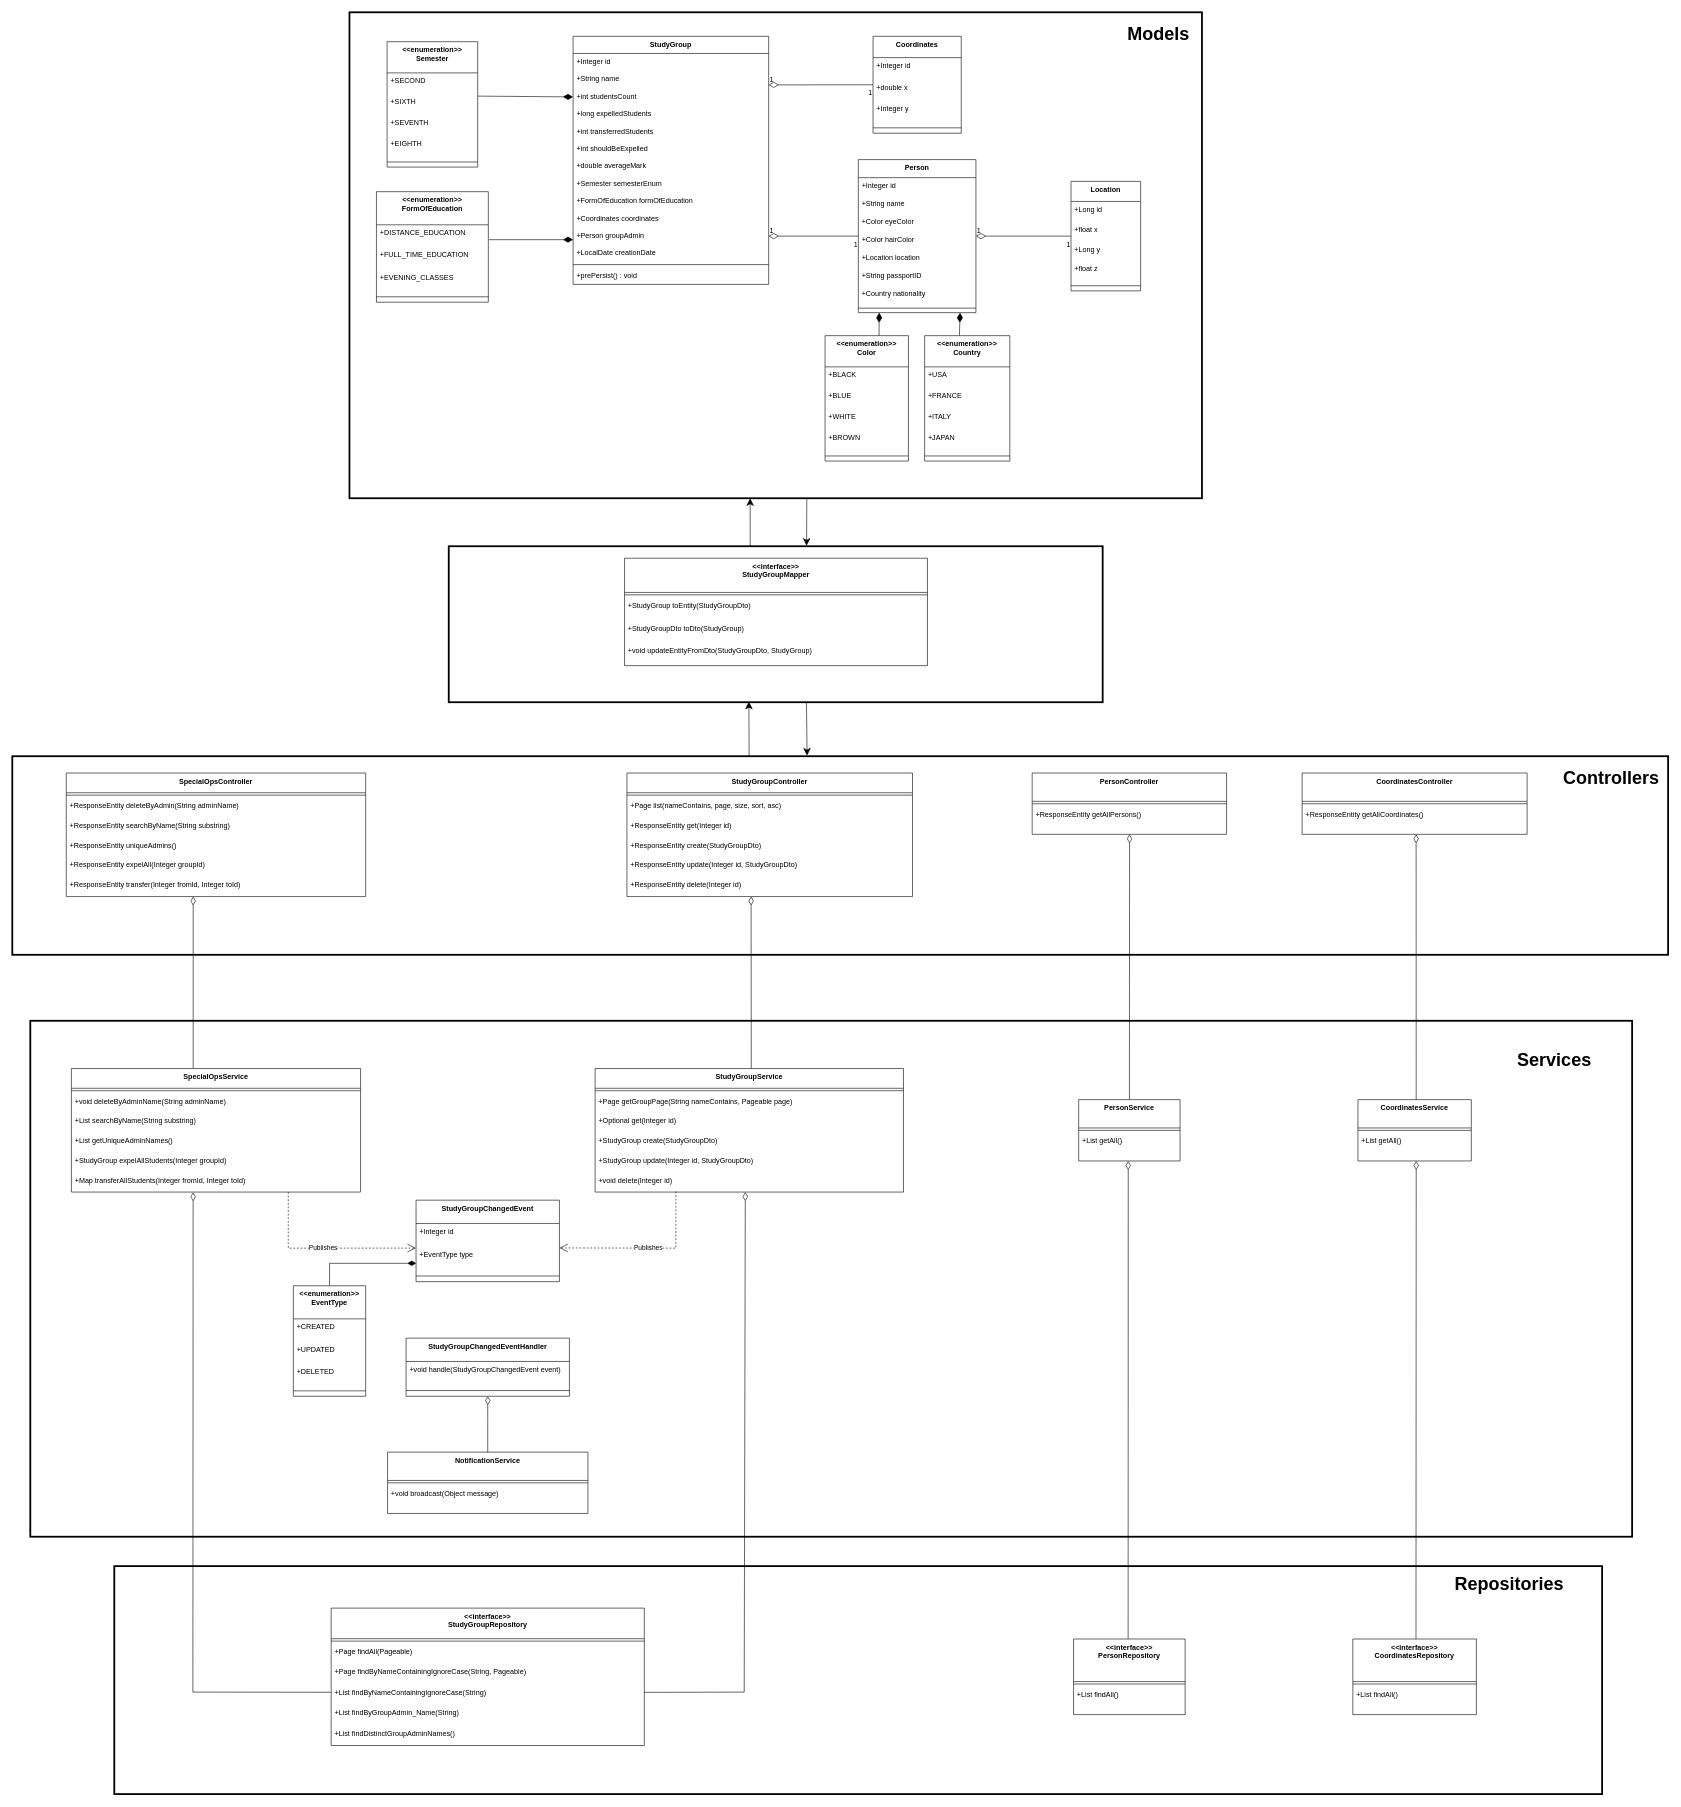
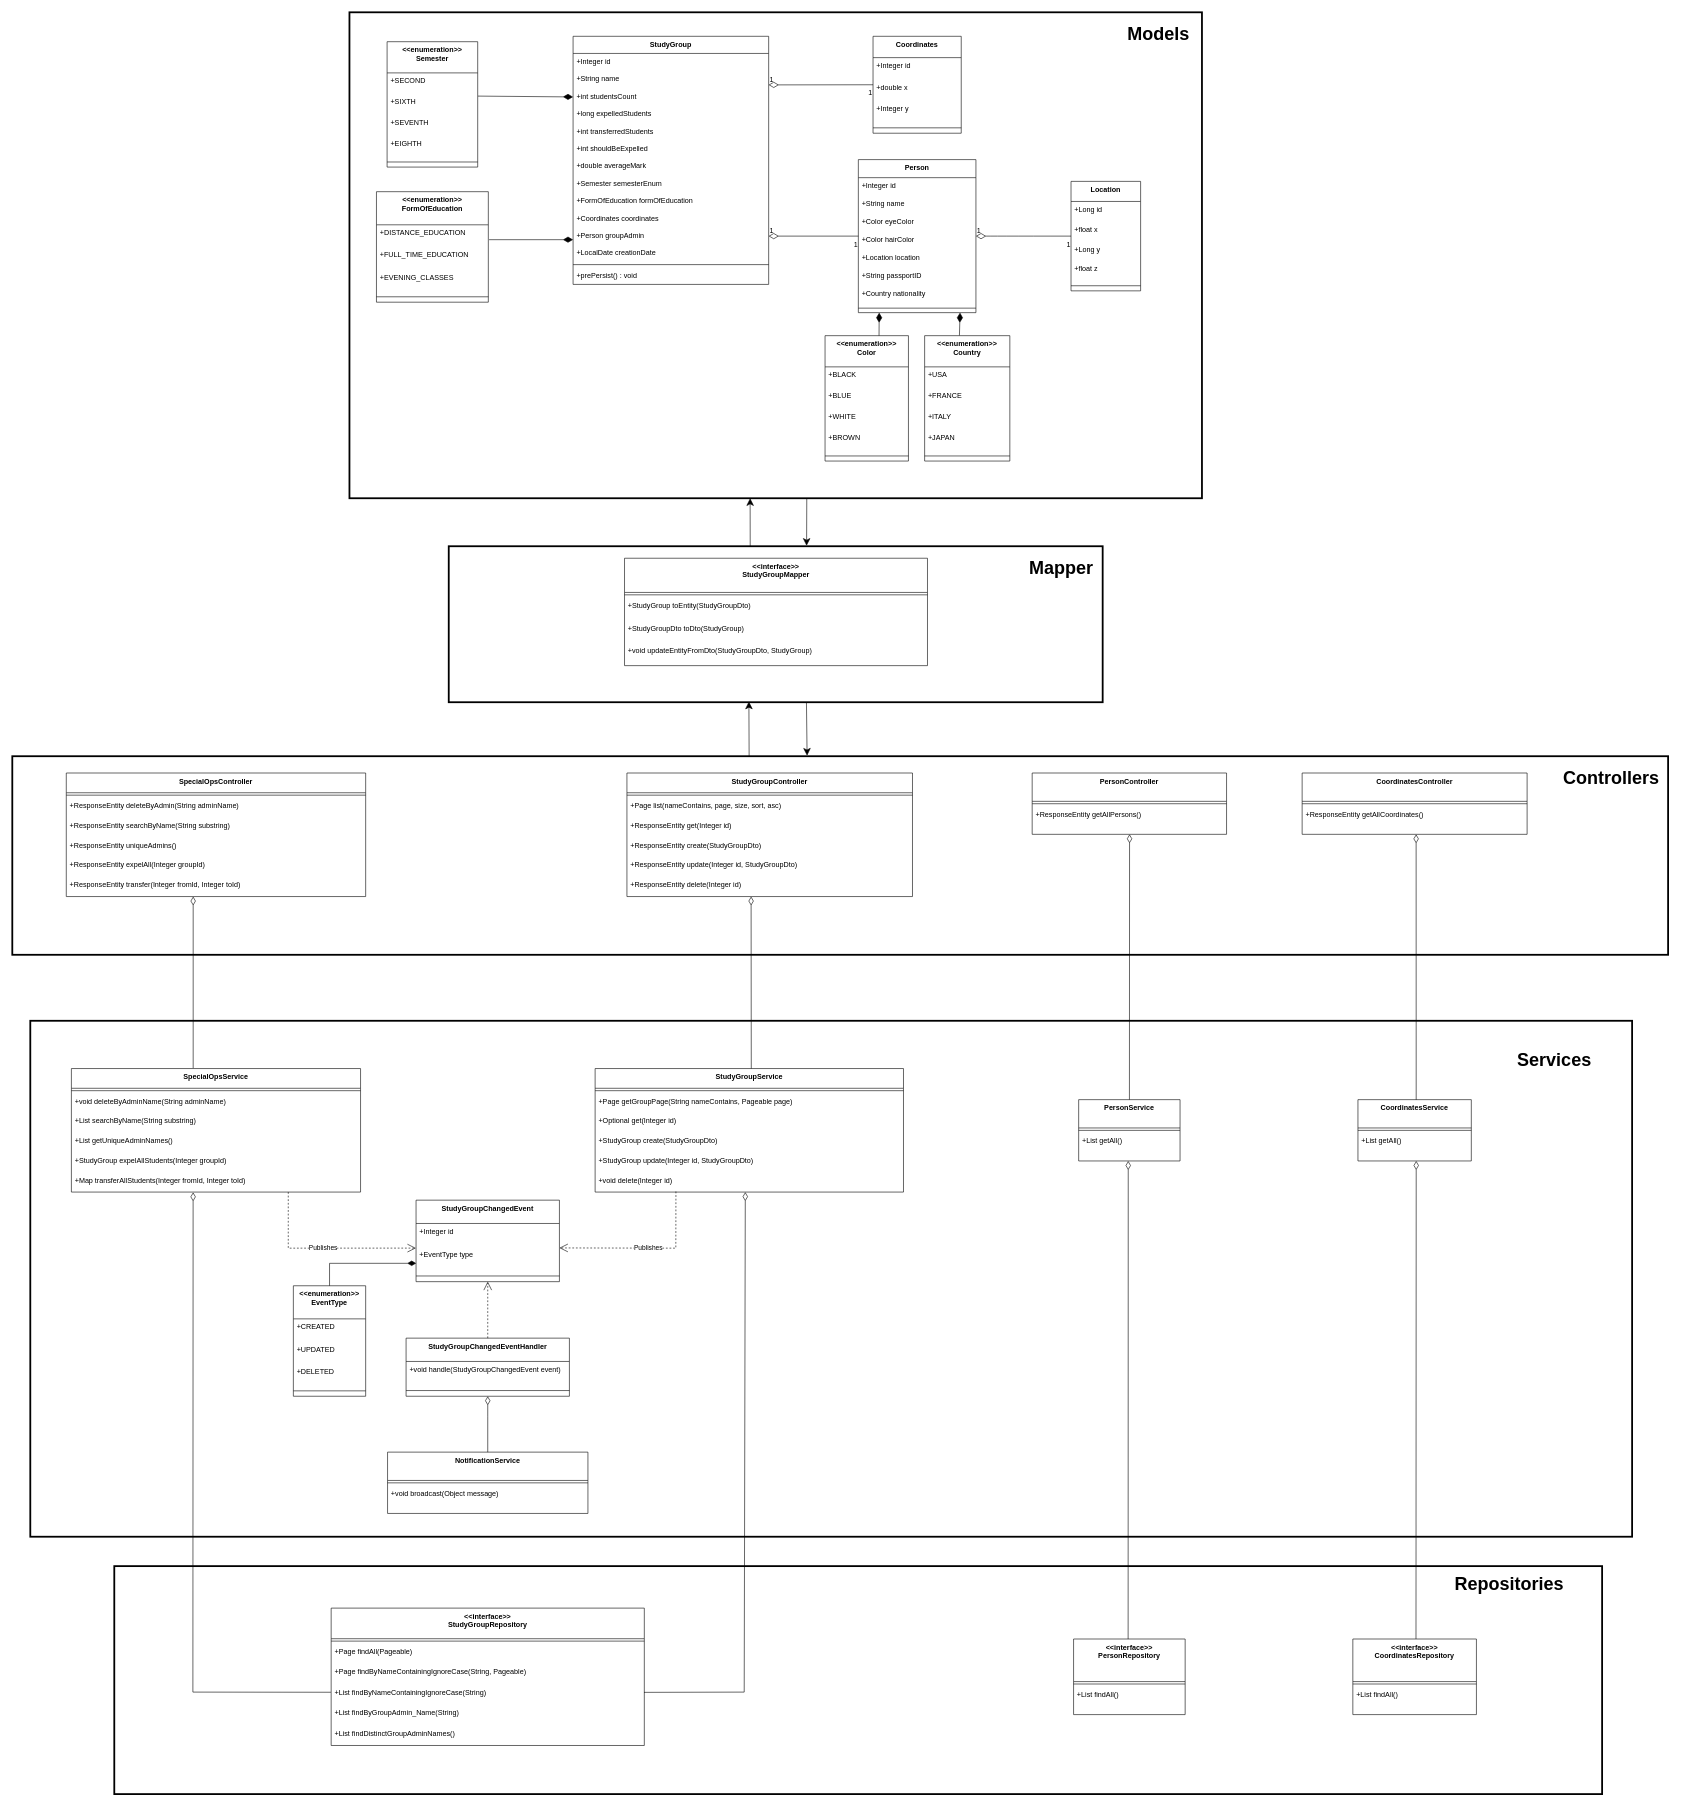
none -> (1061, 567)
none -> (488, 1311)
